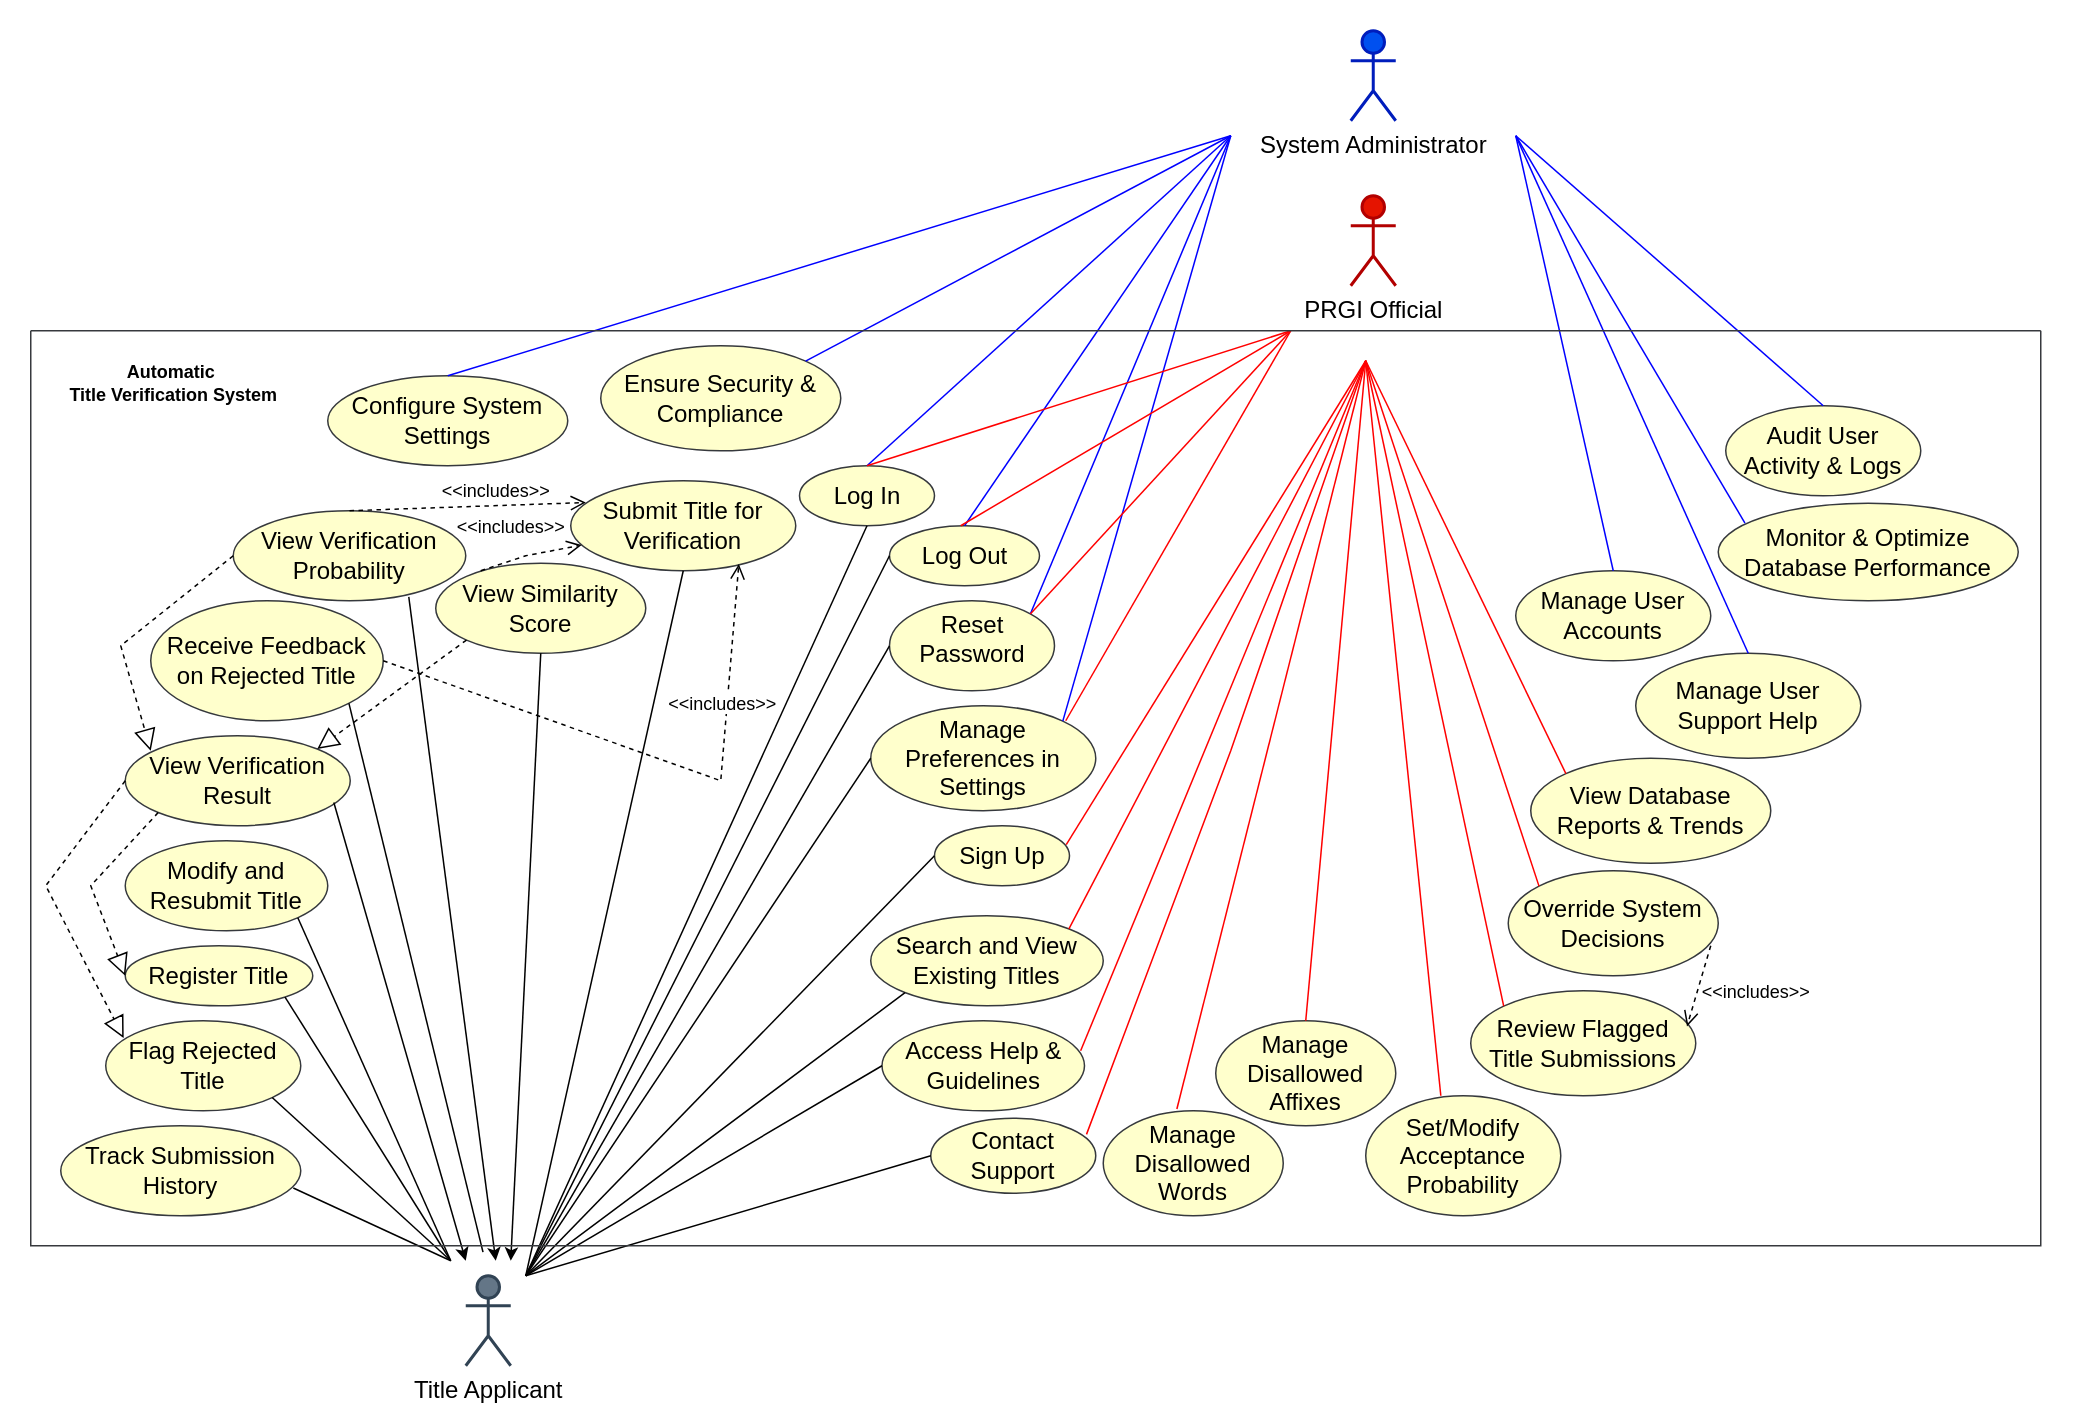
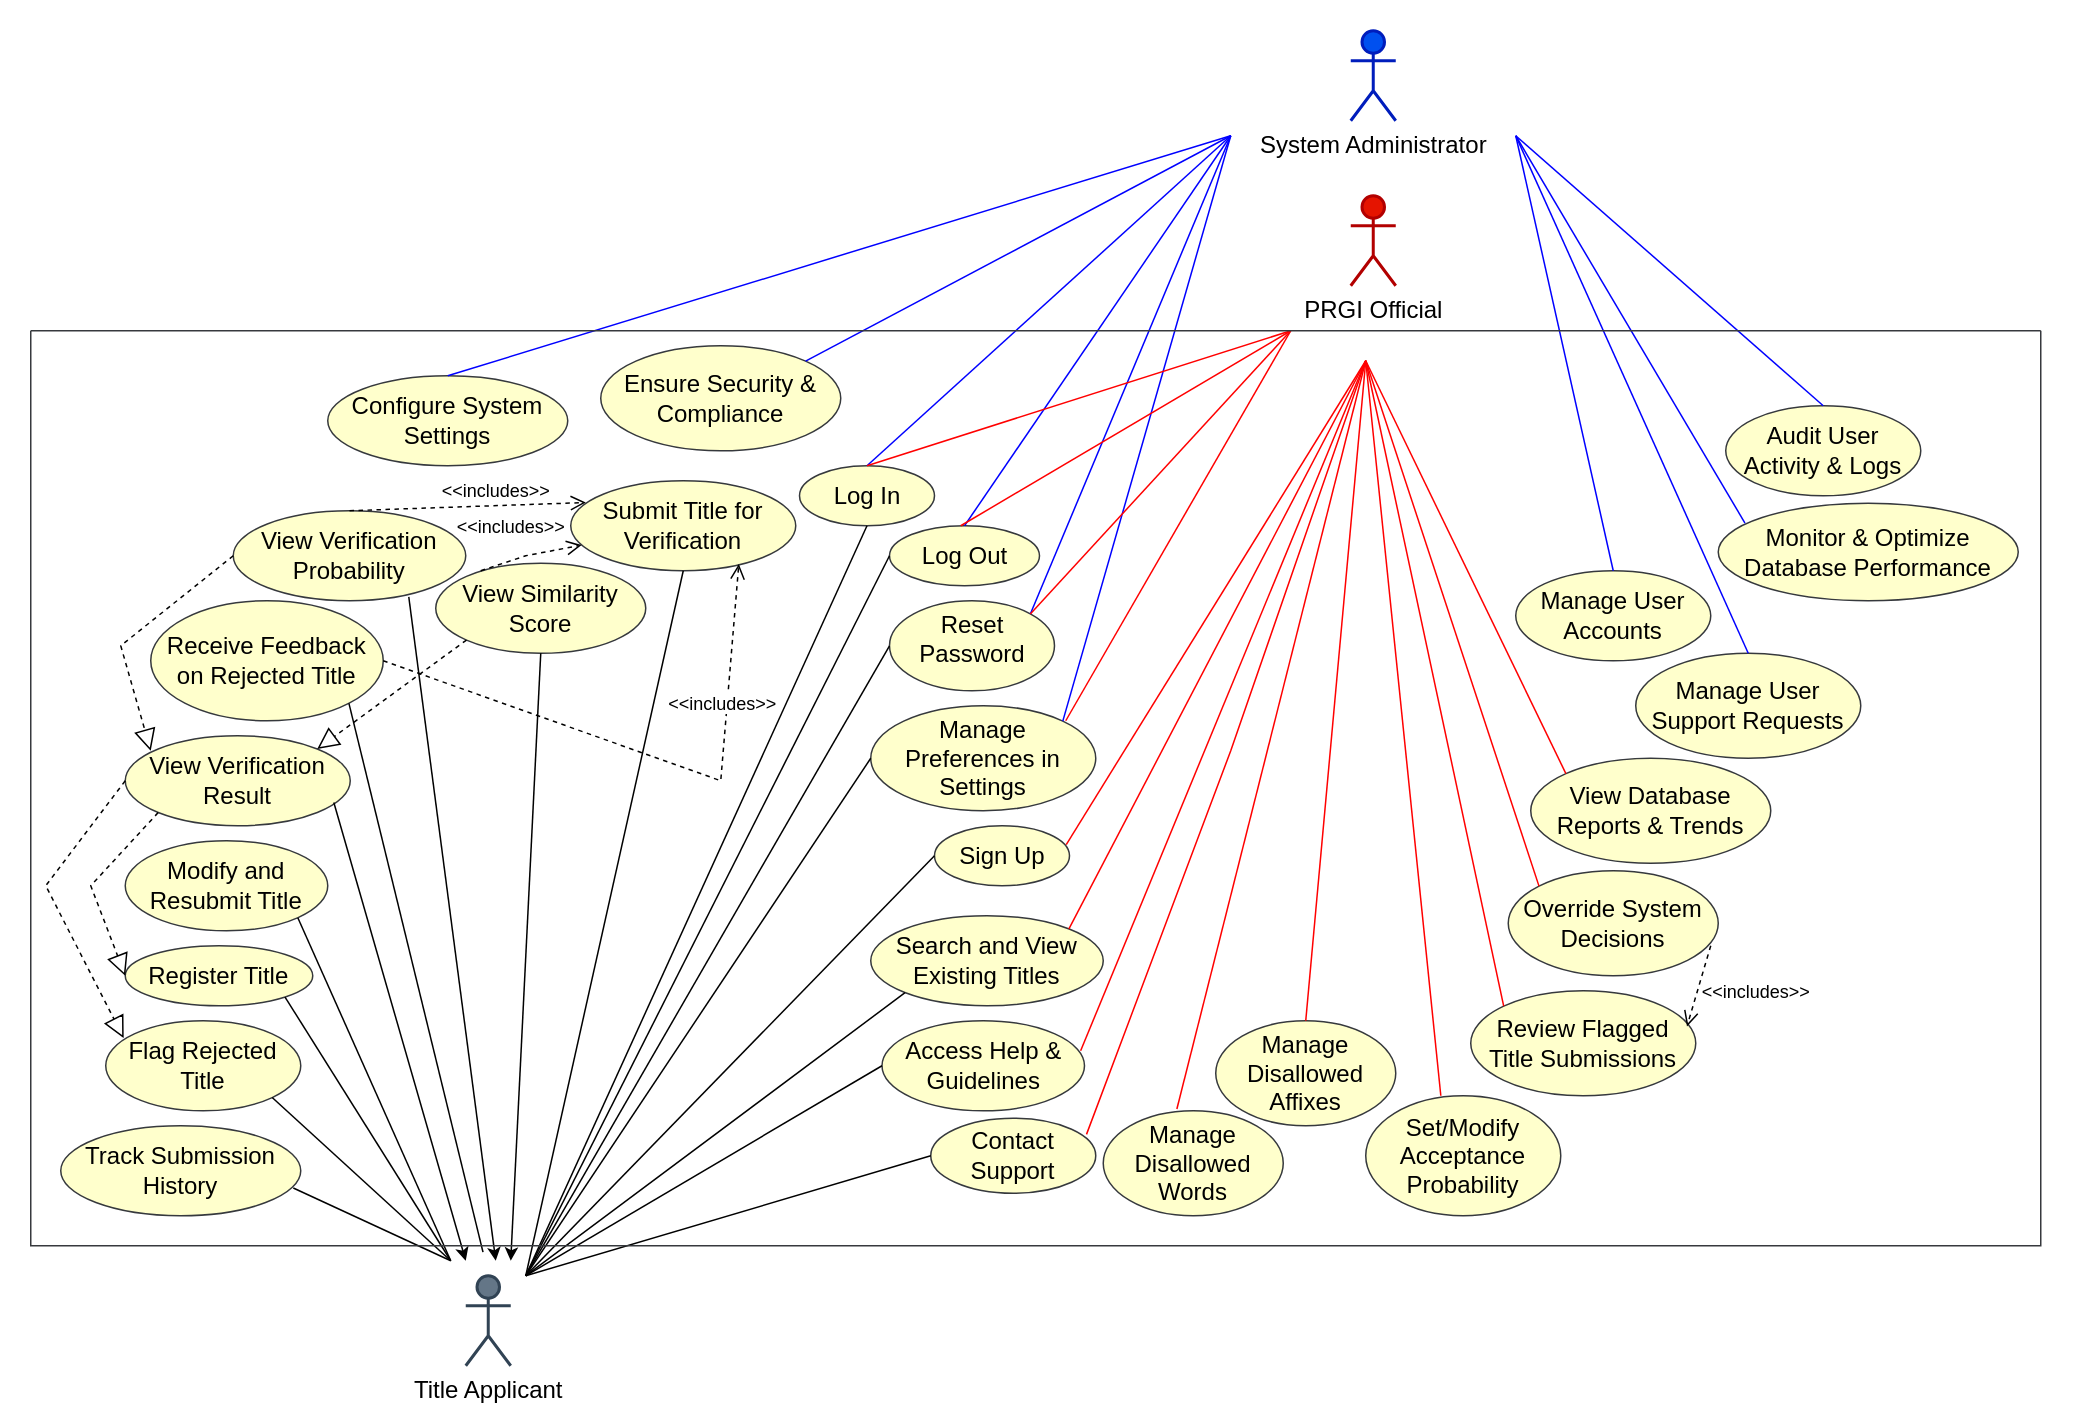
(173, 383) -> none
(1748, 706) -> (1748, 706)
